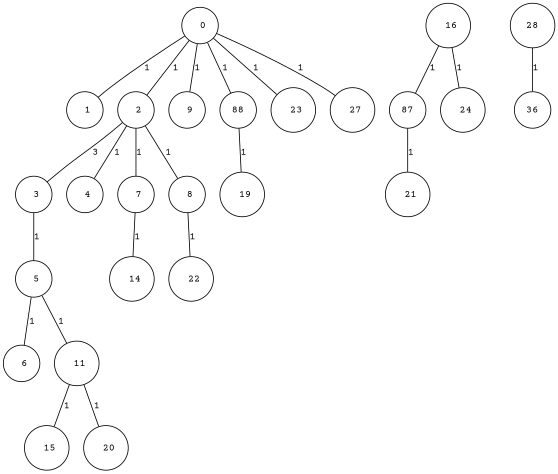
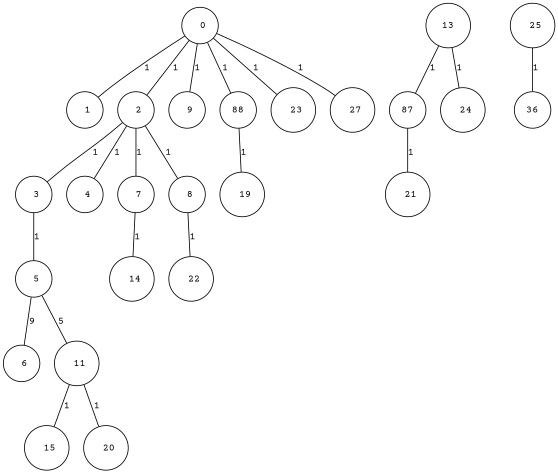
(448, 26) -> (448, 26)
(533, 26) -> (533, 26)
(95, 152) -> (95, 152)
(32, 321) -> (32, 321)
(61, 321) -> (61, 321)
